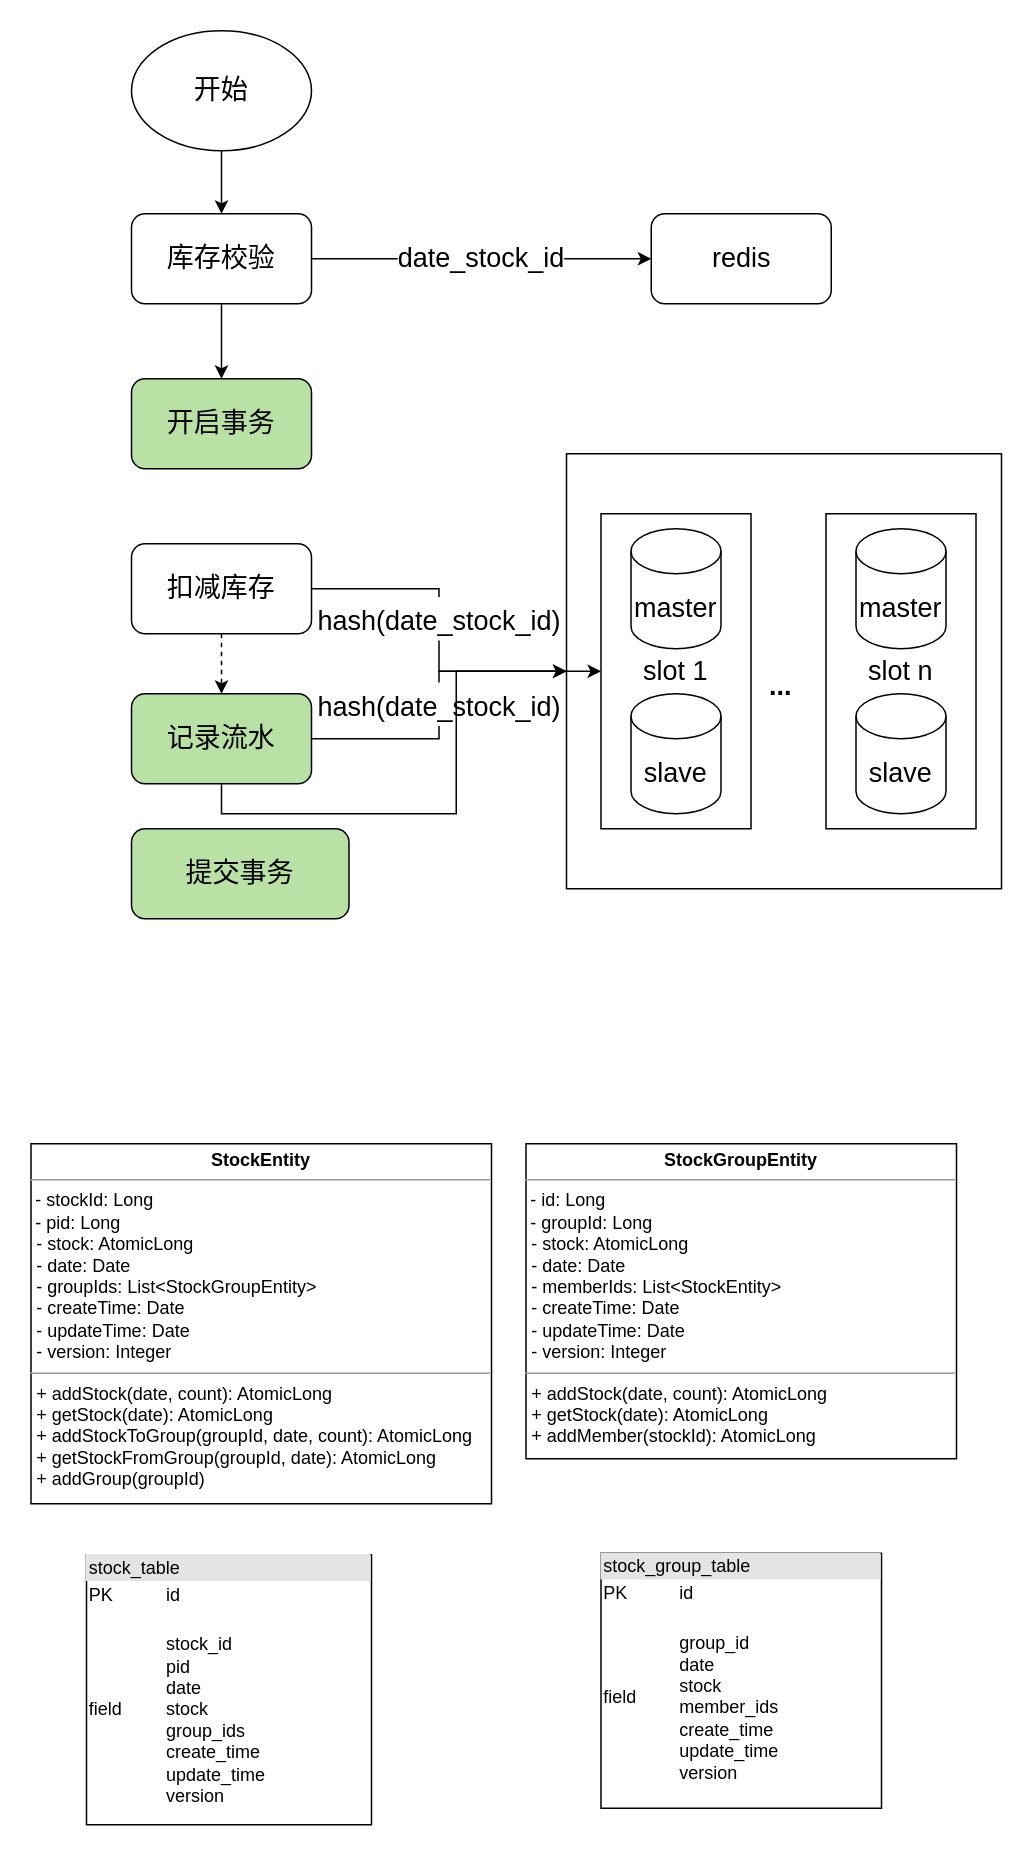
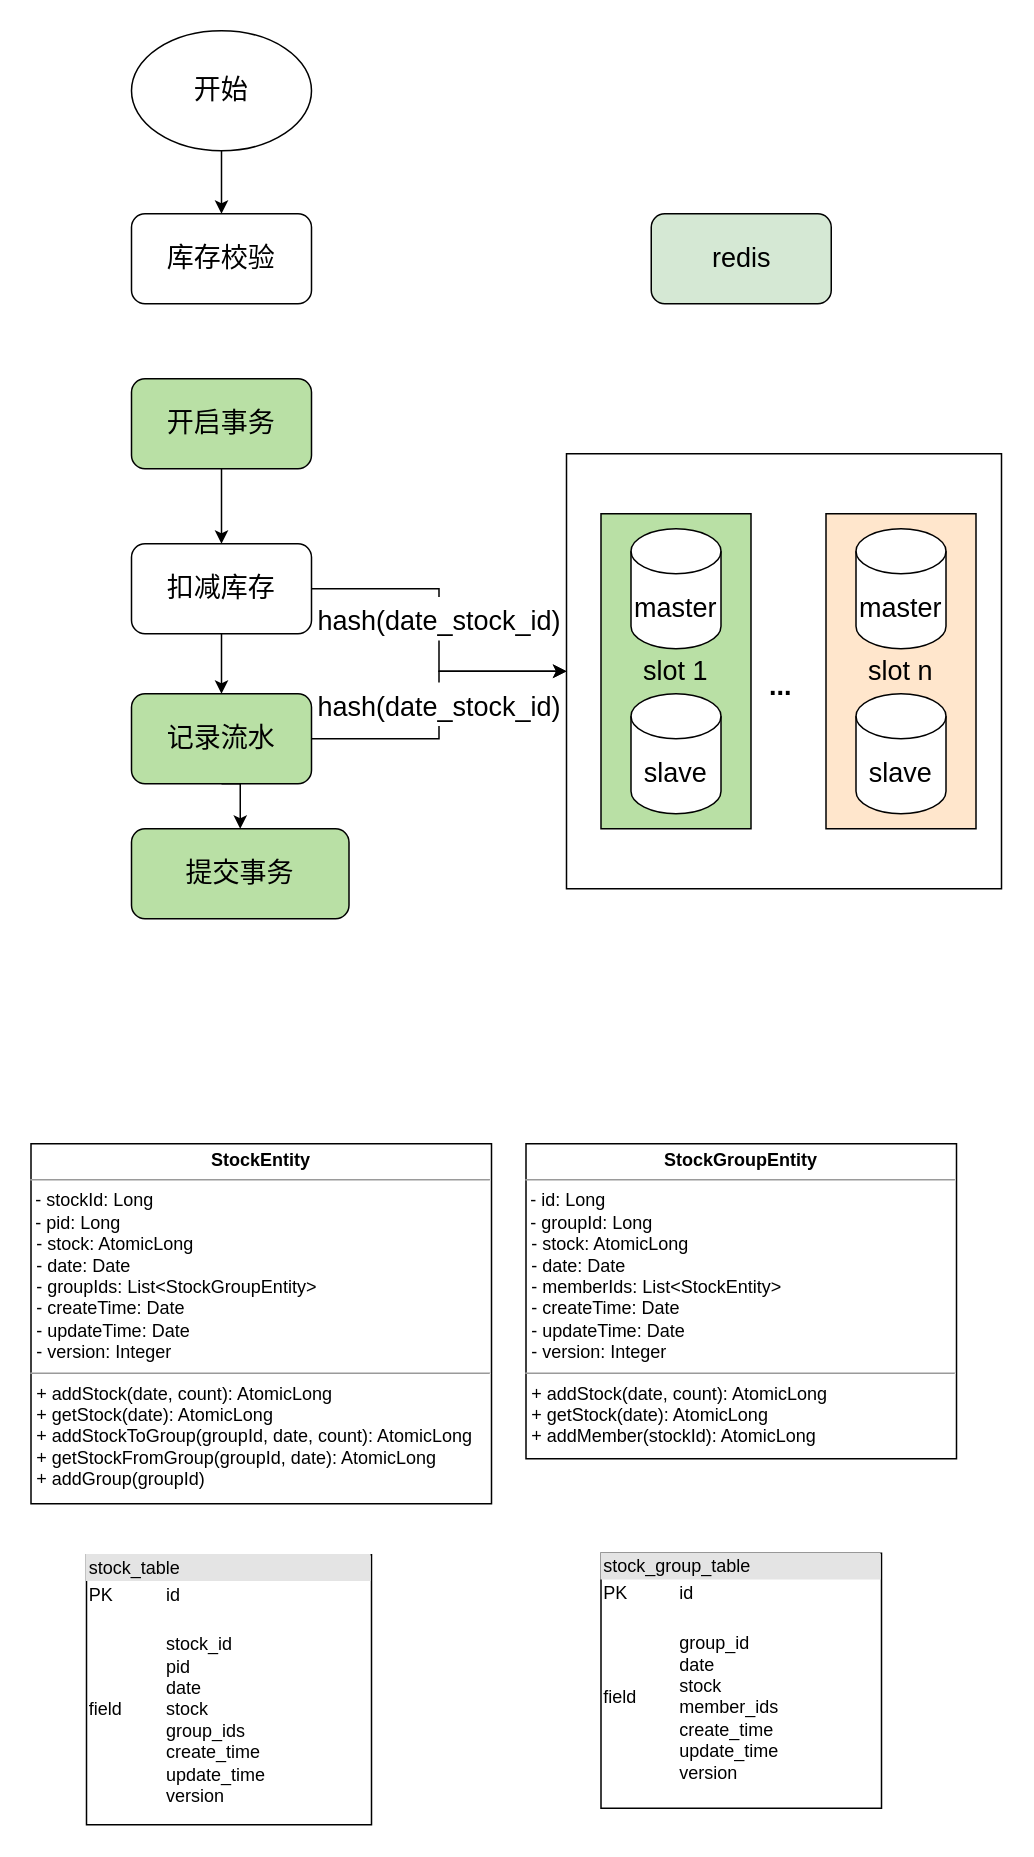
(380, 259) -> none
(741, 259) -> (741, 259)
(221, 336) -> none
none -> (221, 501)
(221, 658) -> (221, 658)
(676, 671) -> (676, 671)
(901, 671) -> (901, 671)
(393, 814) -> (240, 800)
